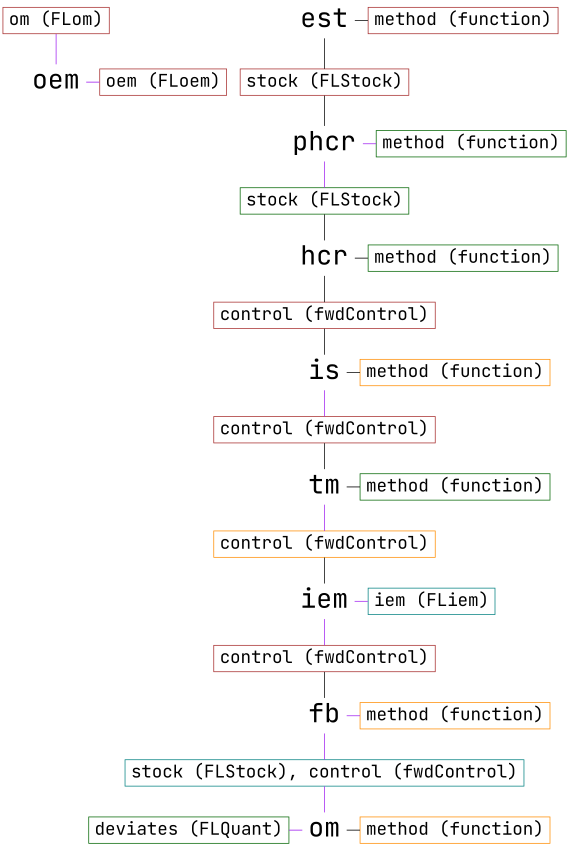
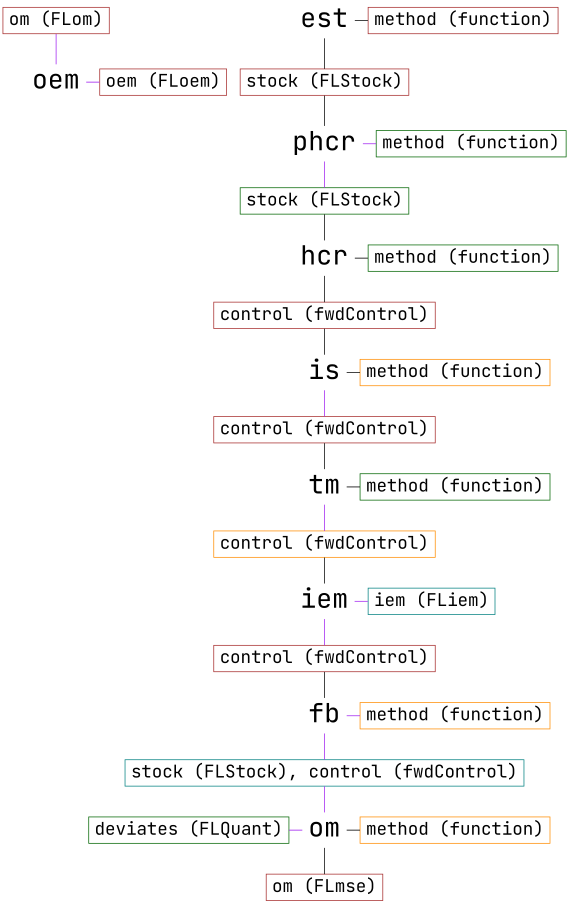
none -> (324, 887)
